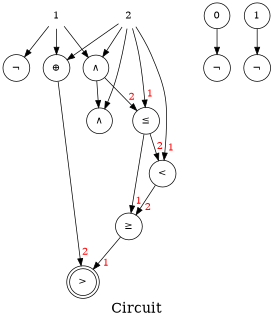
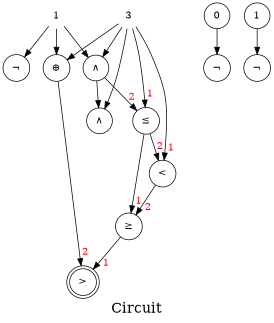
(129, 16) -> (129, 16)
